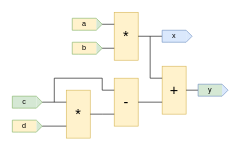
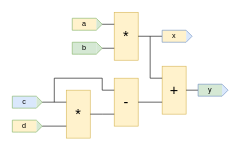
(174, 36) -> (174, 36)
(84, 48) -> (84, 48)
(24, 102) -> (24, 102)
